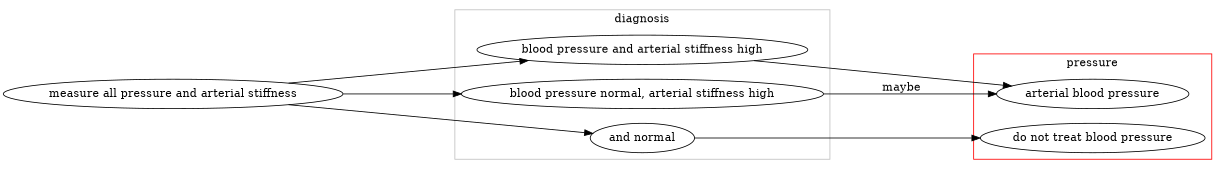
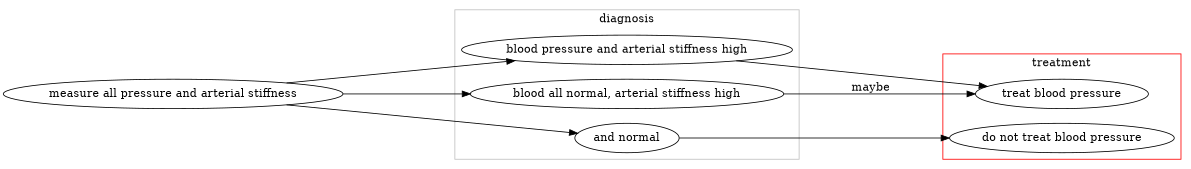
(1093, 63) -> (1062, 63)
(642, 94) -> (627, 94)
(1093, 94) -> (1062, 94)
